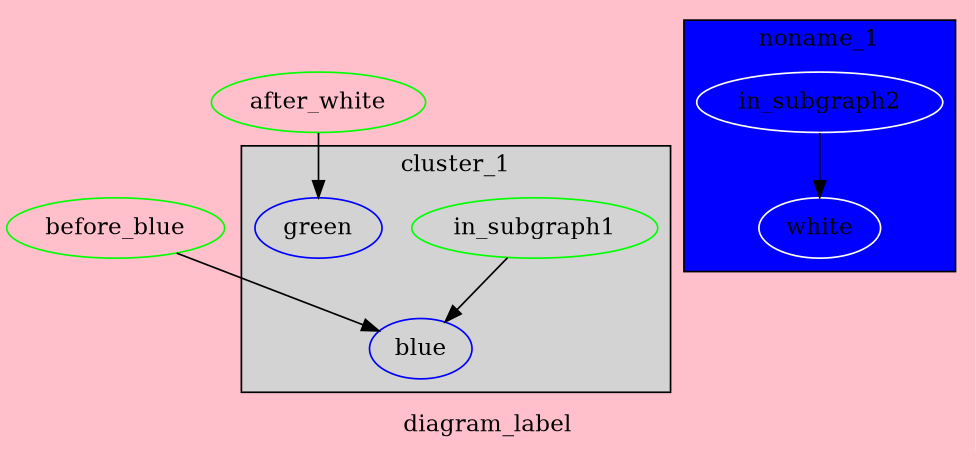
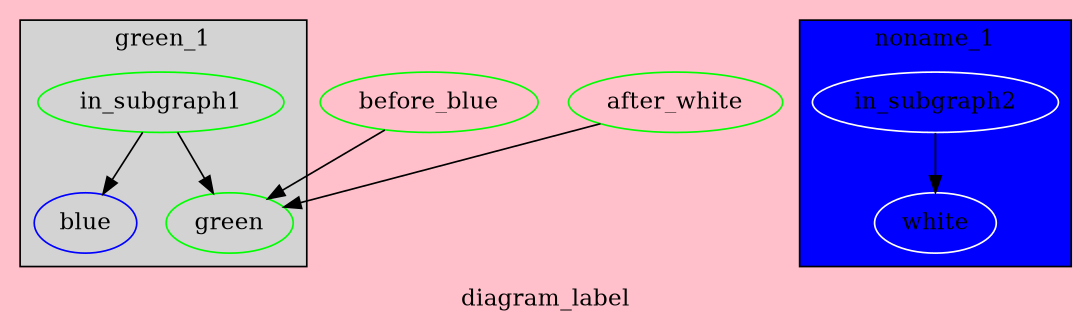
none -> (191, 155)
(456, 165) -> (163, 39)
(318, 228) -> (230, 223)
(270, 289) -> (334, 160)
